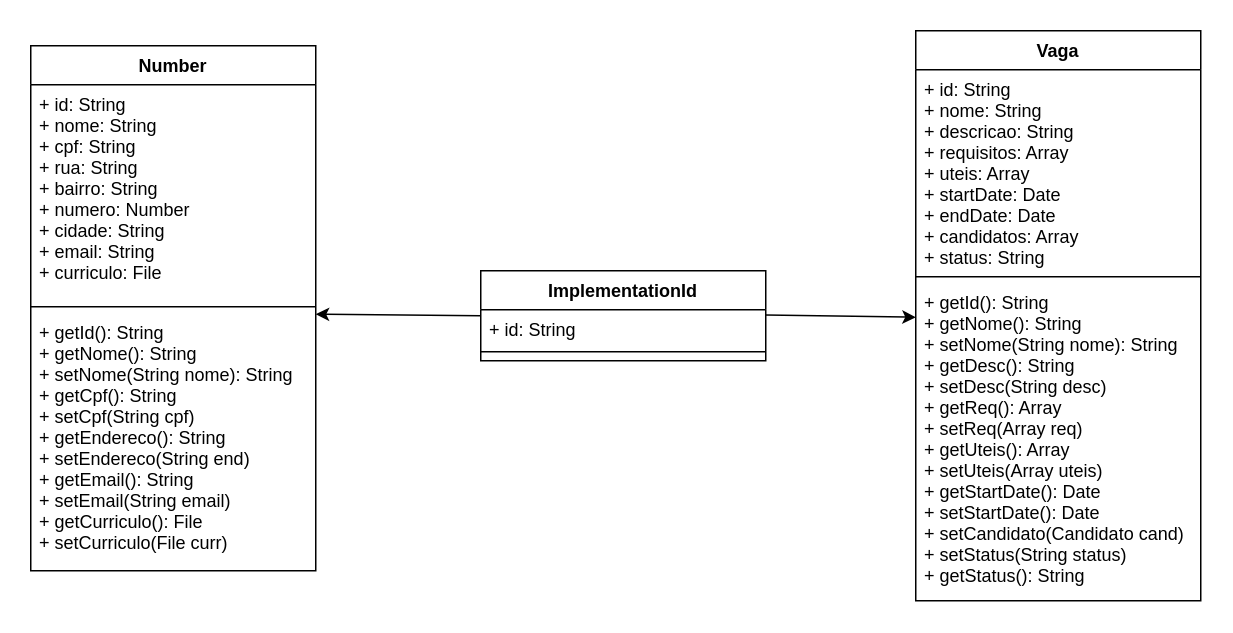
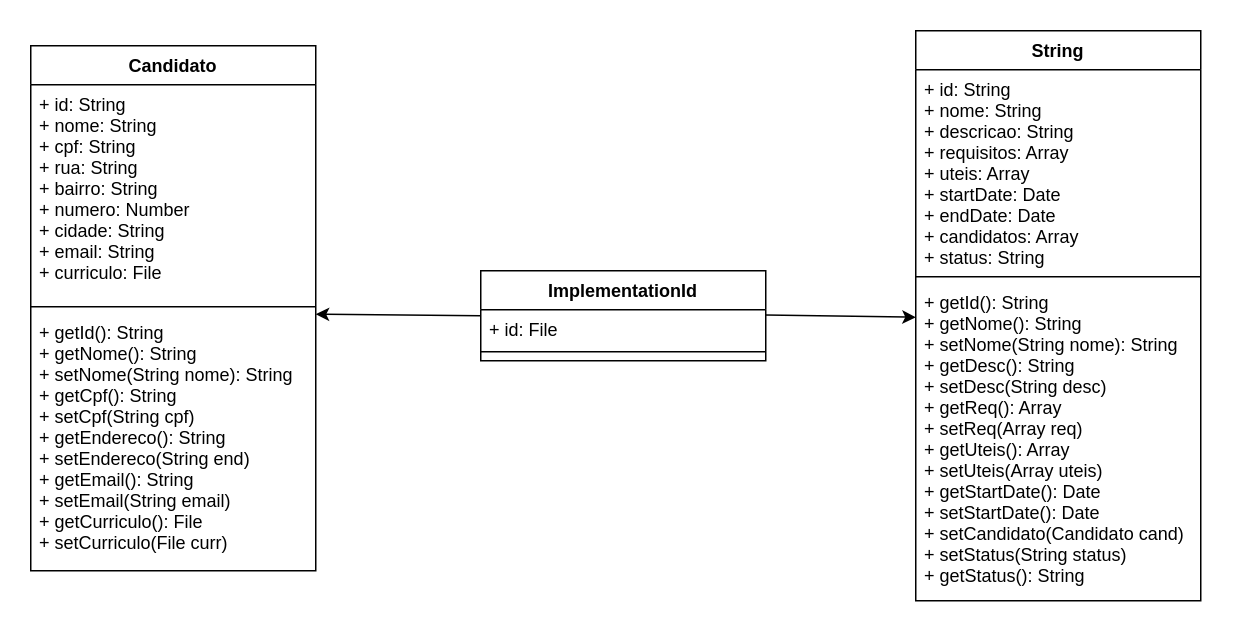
(1058, 51) -> (1058, 51)
(173, 66) -> (173, 66)
(538, 330) -> (525, 330)
